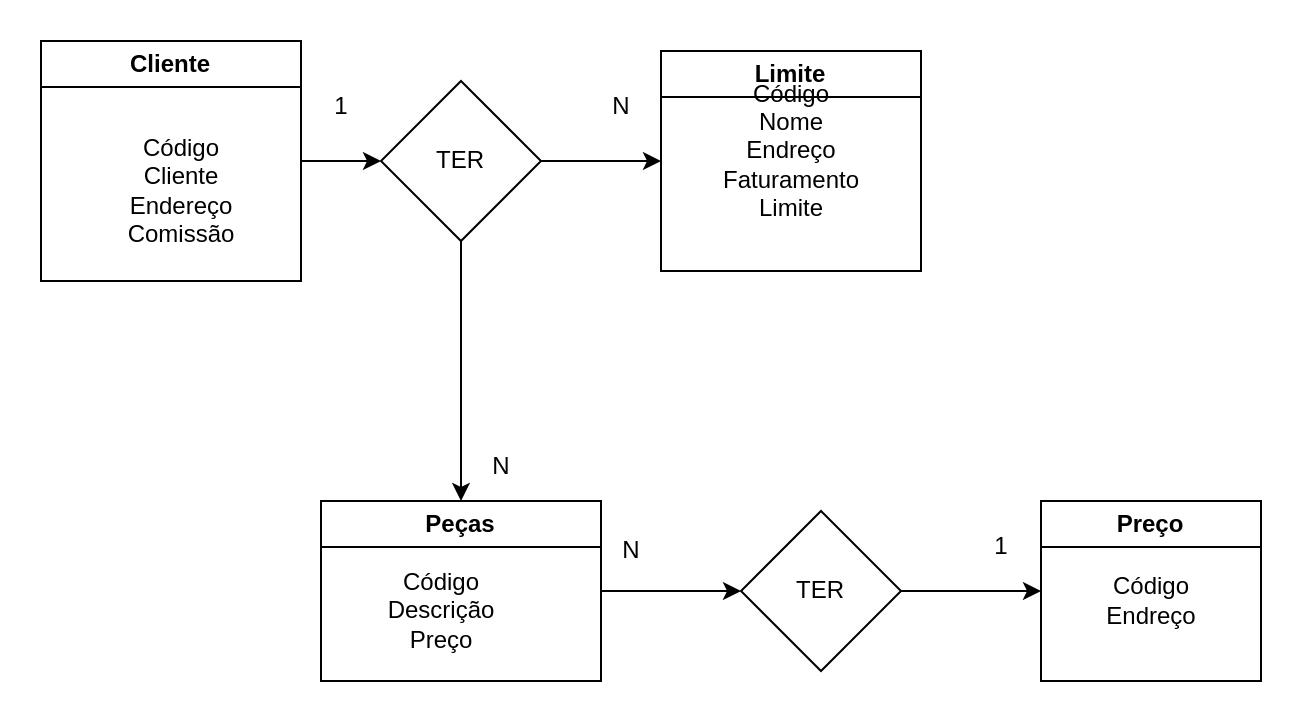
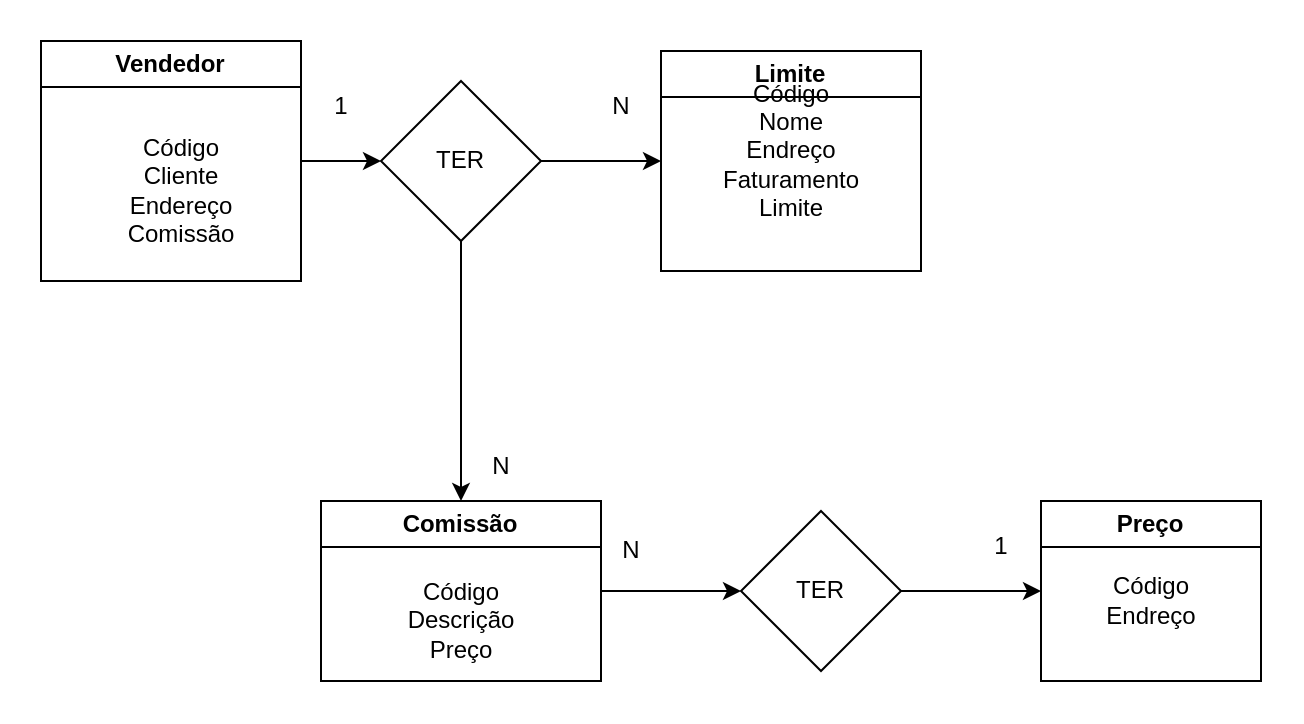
(171, 65) -> (171, 65)
(461, 525) -> (461, 525)
(441, 611) -> (461, 621)
